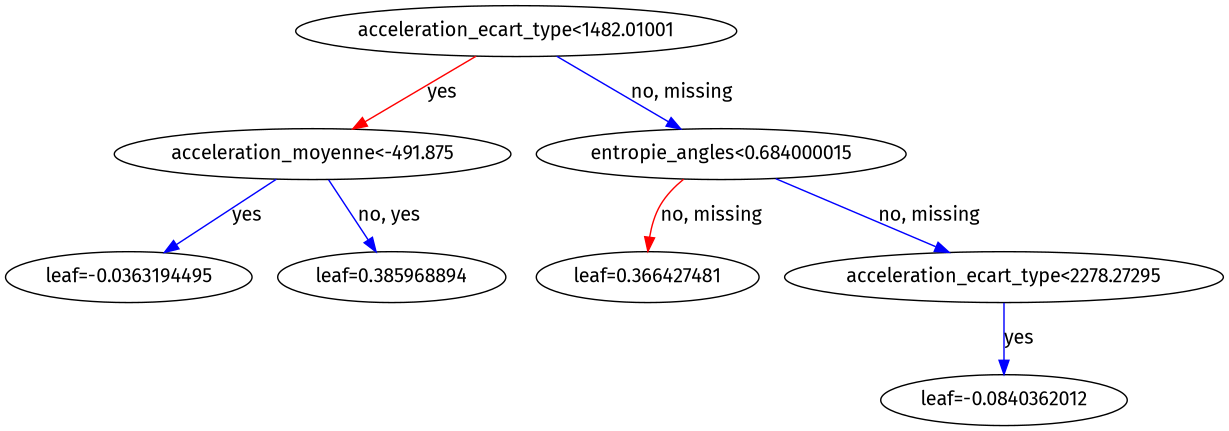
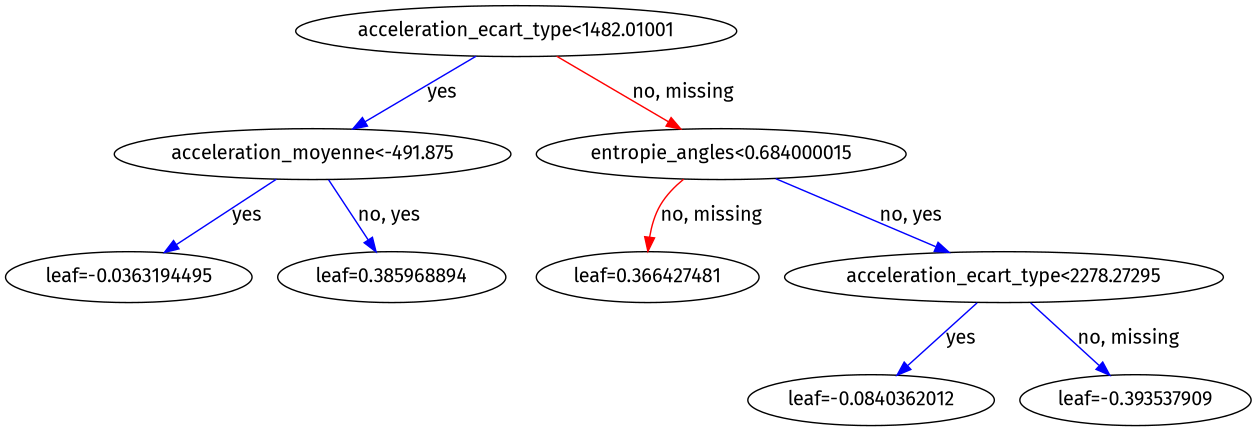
(420, 89) -> (420, 89)
(613, 89) -> (613, 89)
(930, 216) -> (911, 216)
none -> (1135, 400)
